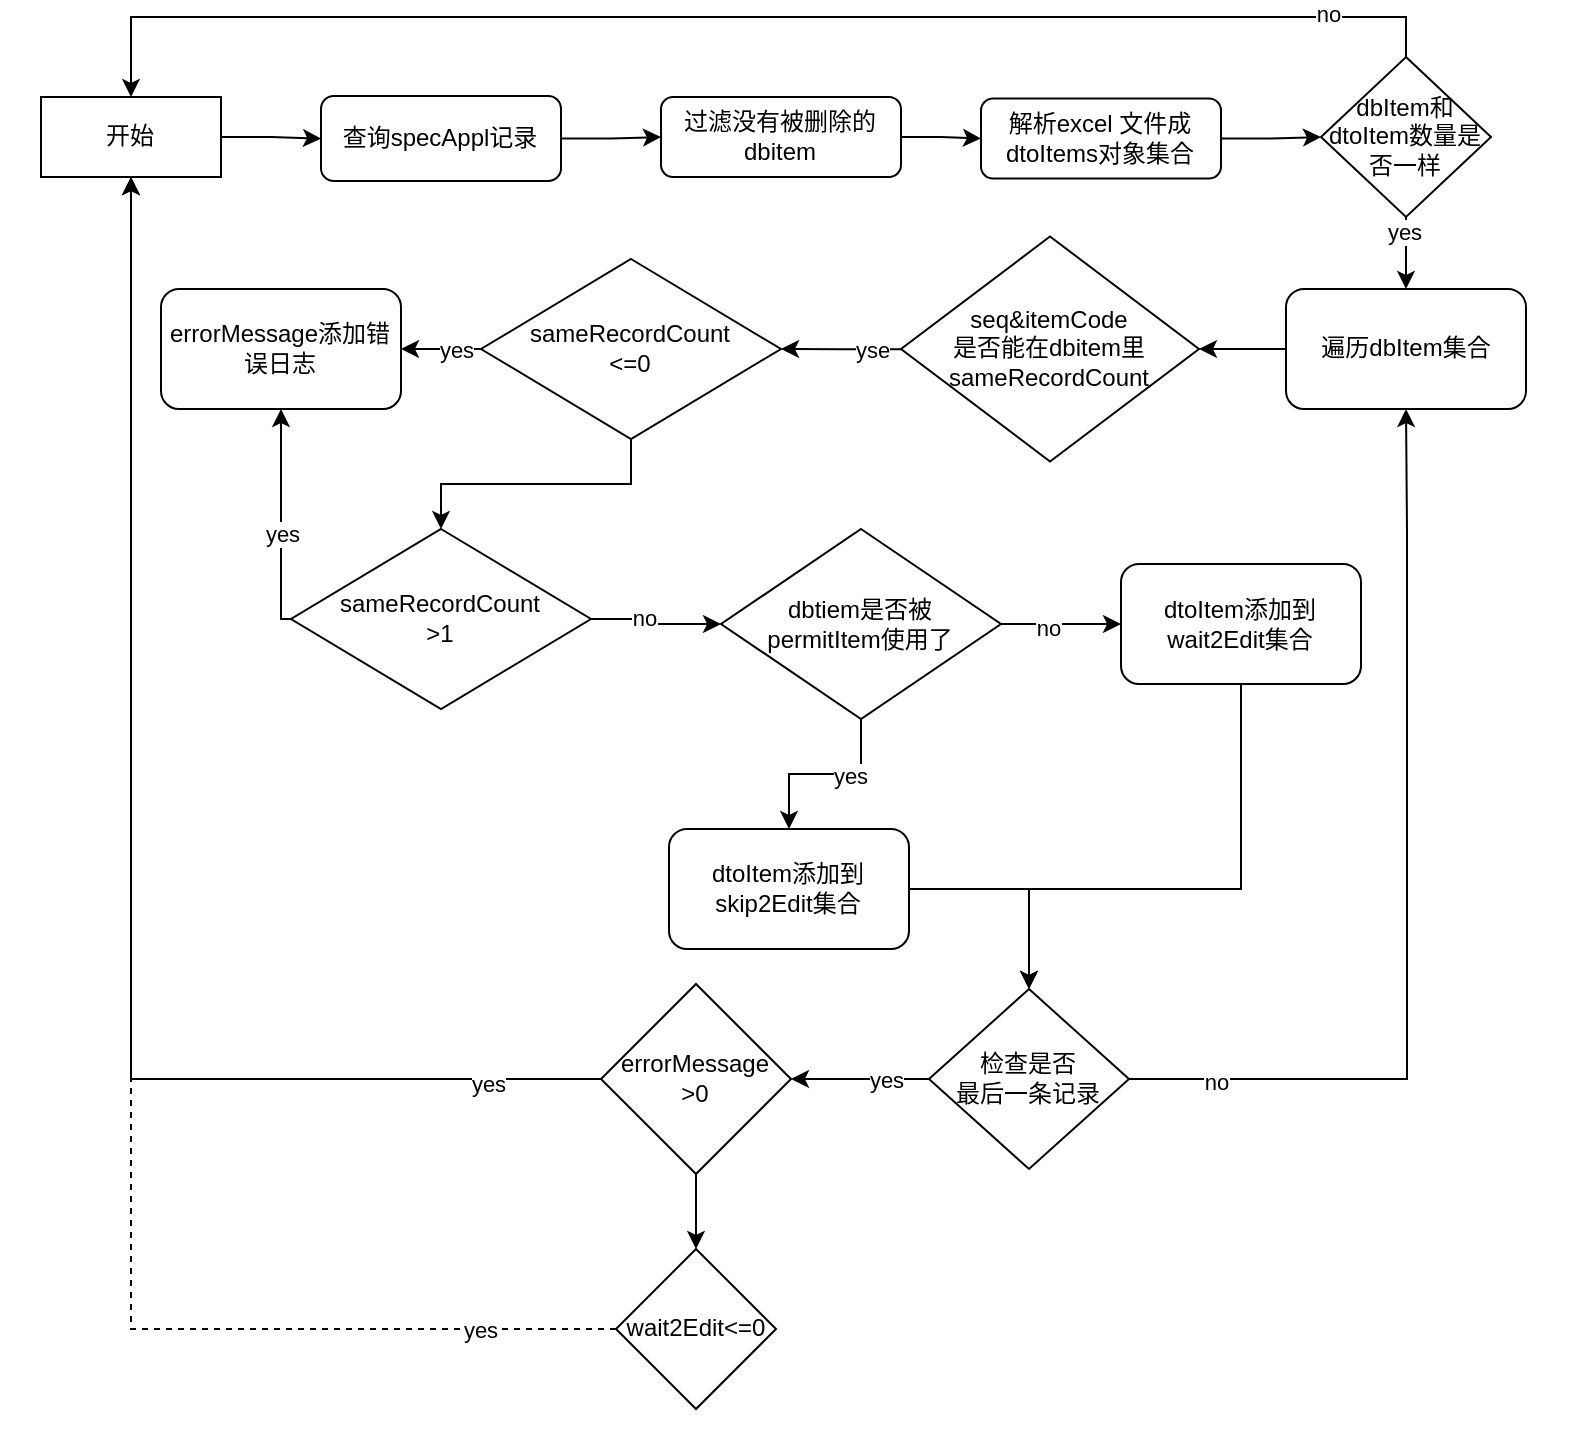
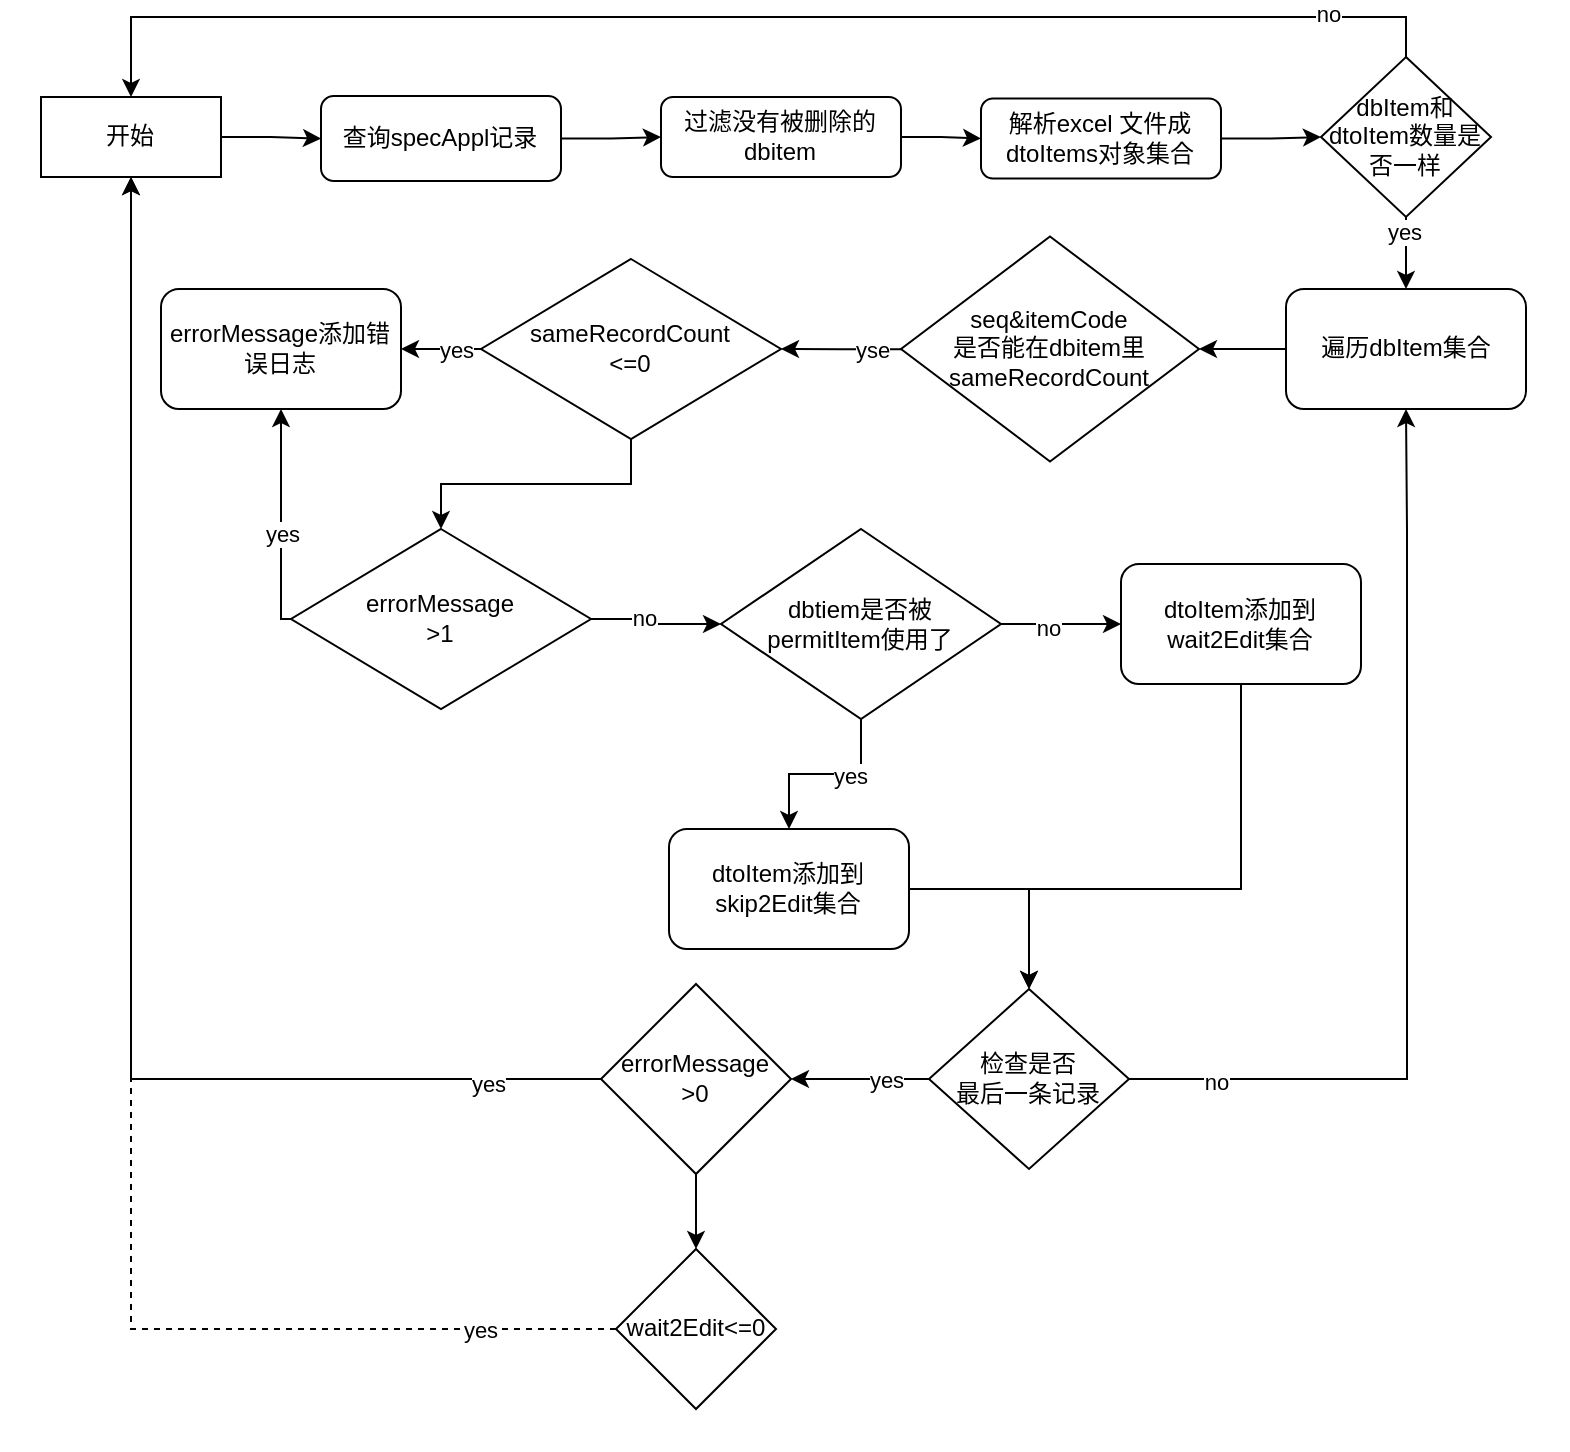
(441, 619) -> (441, 619)
